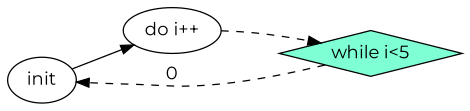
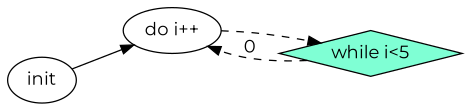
(208, 85) -> (263, 60)
